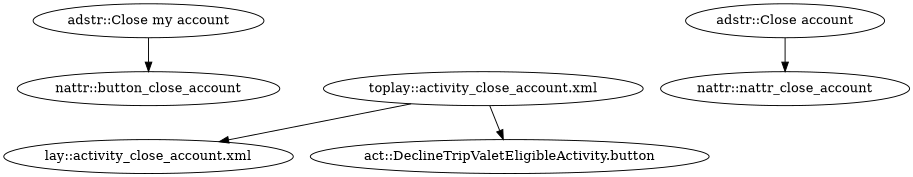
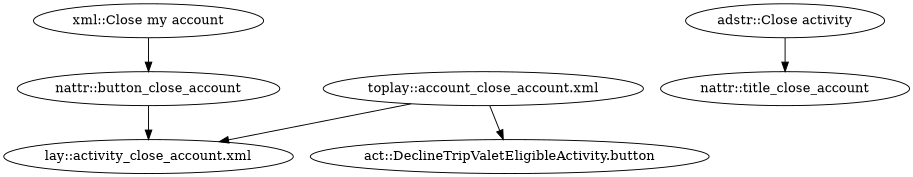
(149, 21) -> (149, 21)
(785, 21) -> (785, 21)
(483, 89) -> (483, 89)
(785, 89) -> (785, 89)
none -> (149, 118)
